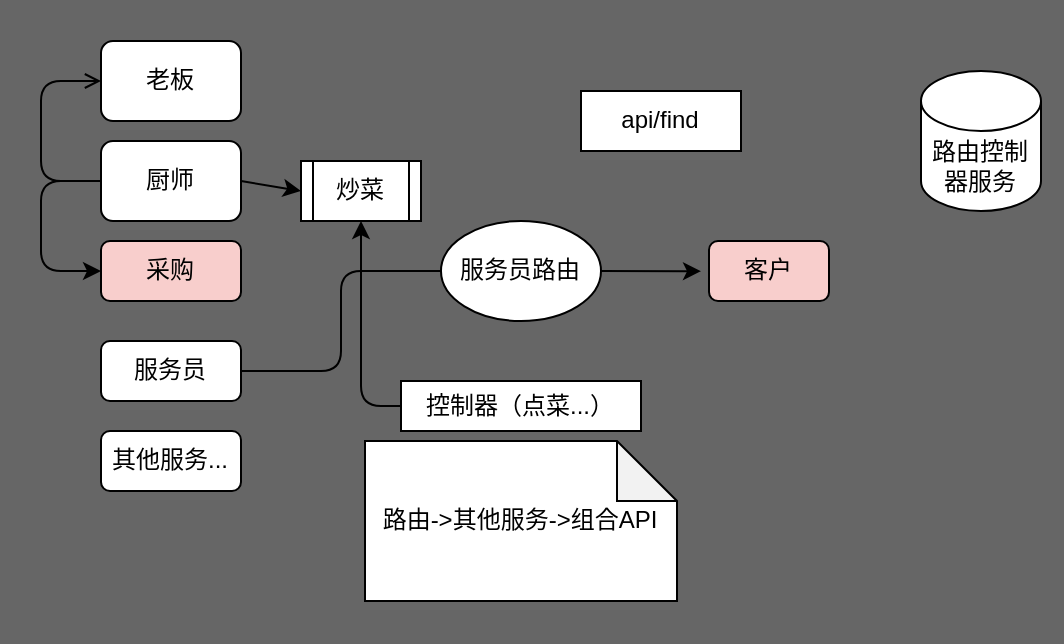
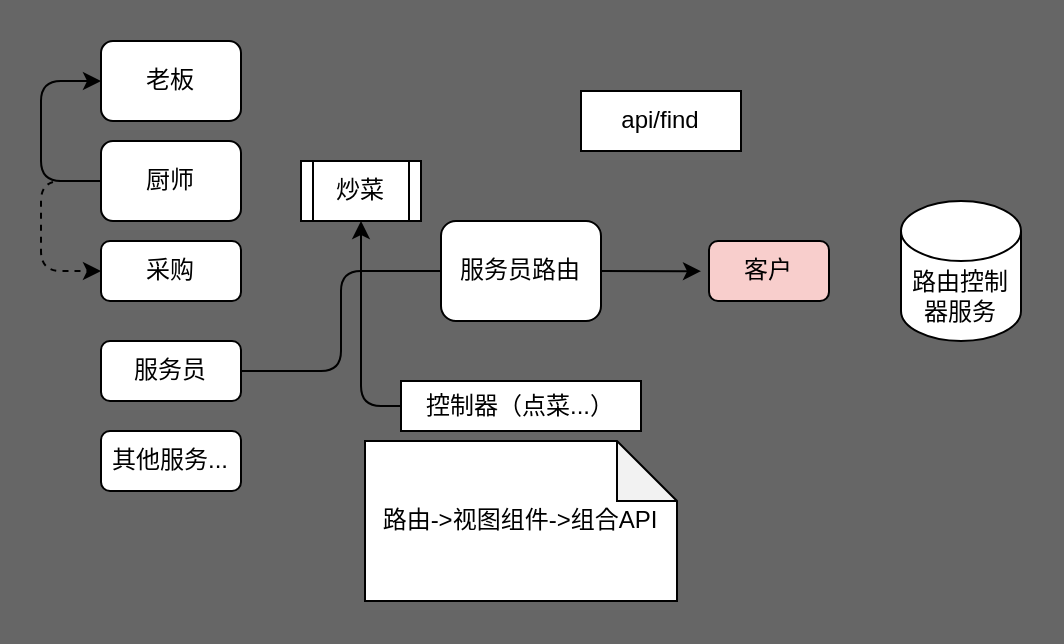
(89, 81) -> (86, 81)
(981, 141) -> (961, 271)
(265, 185) -> none
(41, 243) -> (41, 243)
(171, 271) -> (171, 271)
(521, 271) -> (521, 271)
(521, 521) -> (521, 521)
